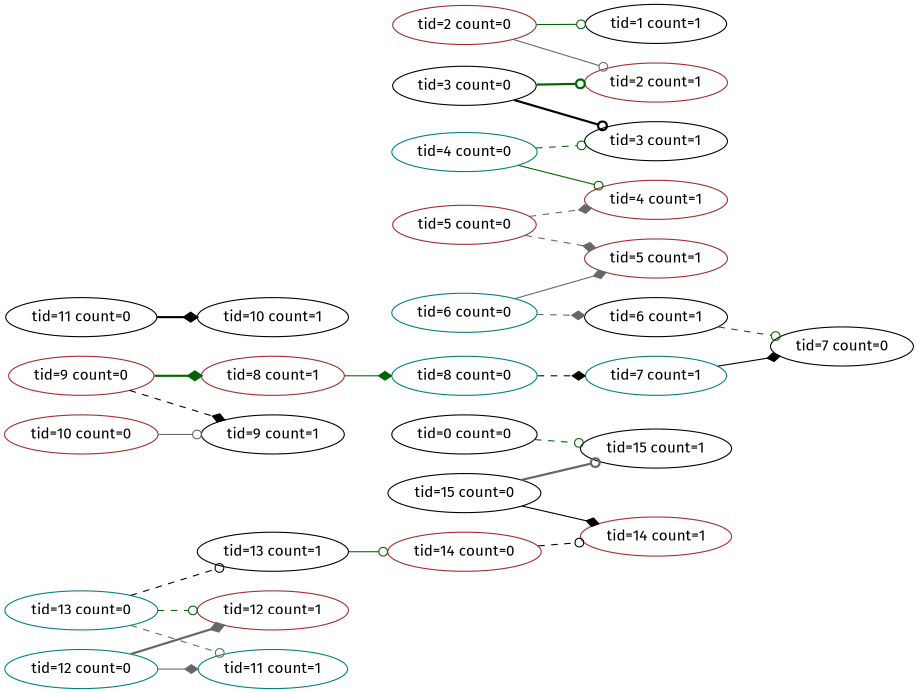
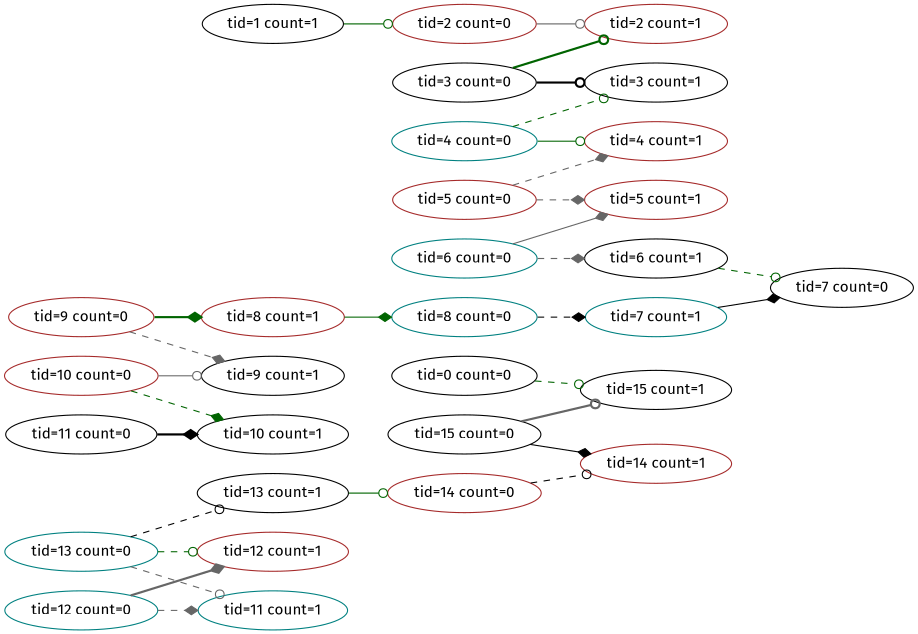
(556, 24) -> (364, 24)
(171, 403) -> (171, 345)
none -> (171, 403)
(171, 669) -> (171, 610)
